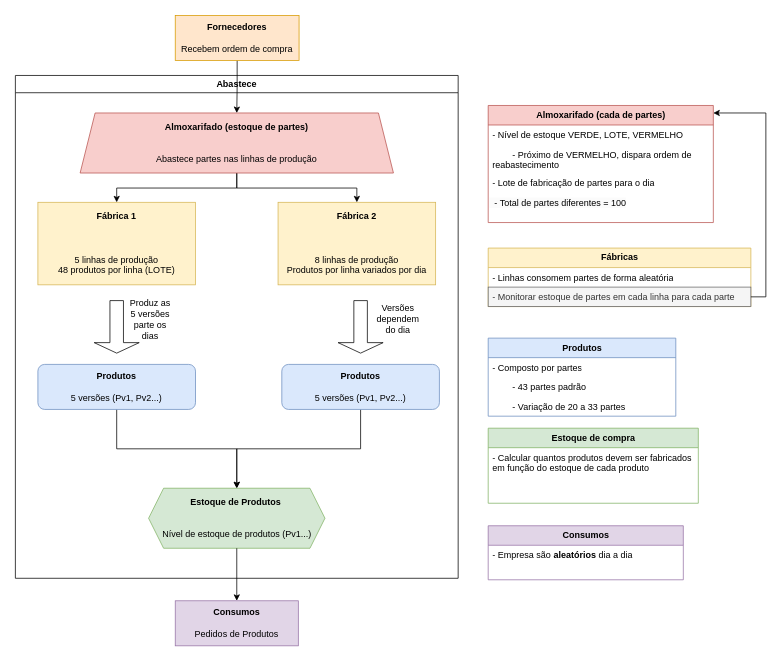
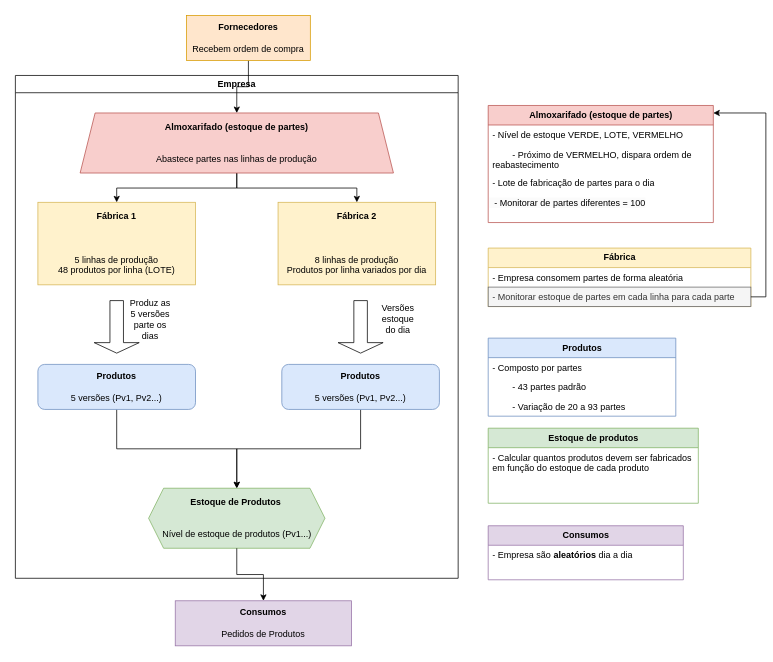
(237, 38) -> (248, 38)
(236, 84) -> (236, 84)
(601, 115) -> (601, 115)
(566, 203) -> (576, 203)
(620, 258) -> (620, 258)
(590, 278) -> (594, 278)
(398, 319) -> (398, 319)
(555, 407) -> (555, 407)
(593, 438) -> (593, 438)
(237, 623) -> (263, 623)
